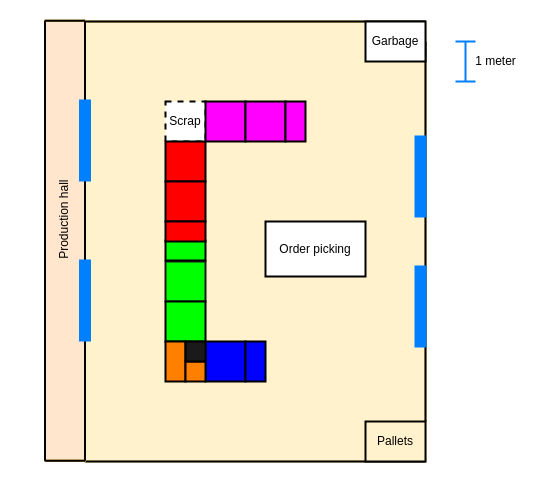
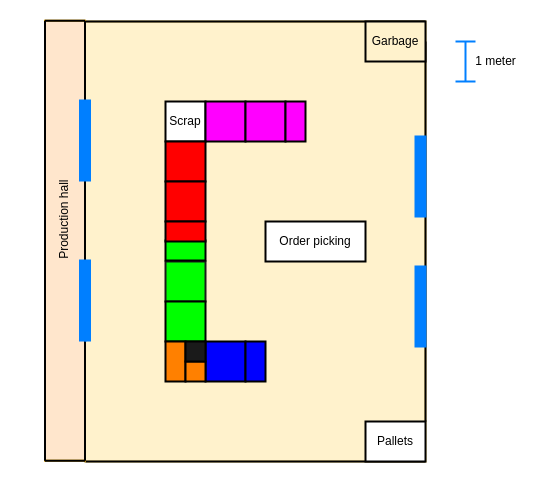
(396, 42) -> (396, 42)
(186, 122) -> (186, 122)
(316, 249) -> (316, 242)
(396, 442) -> (396, 442)
